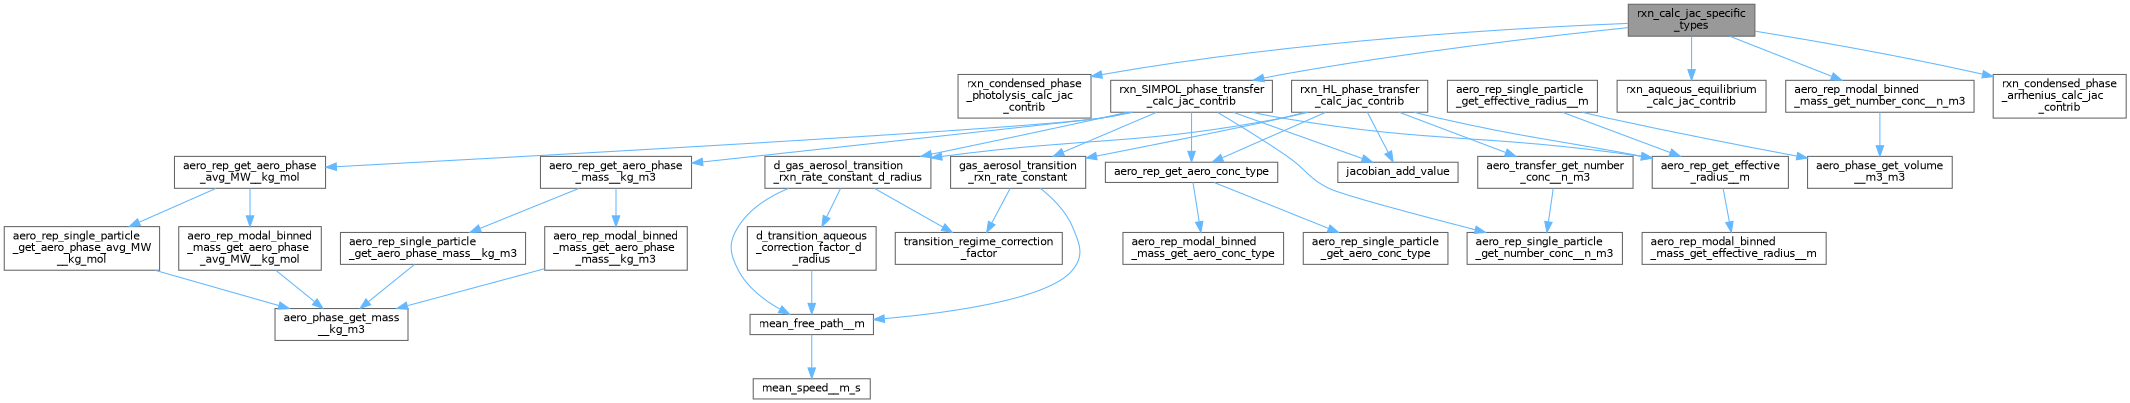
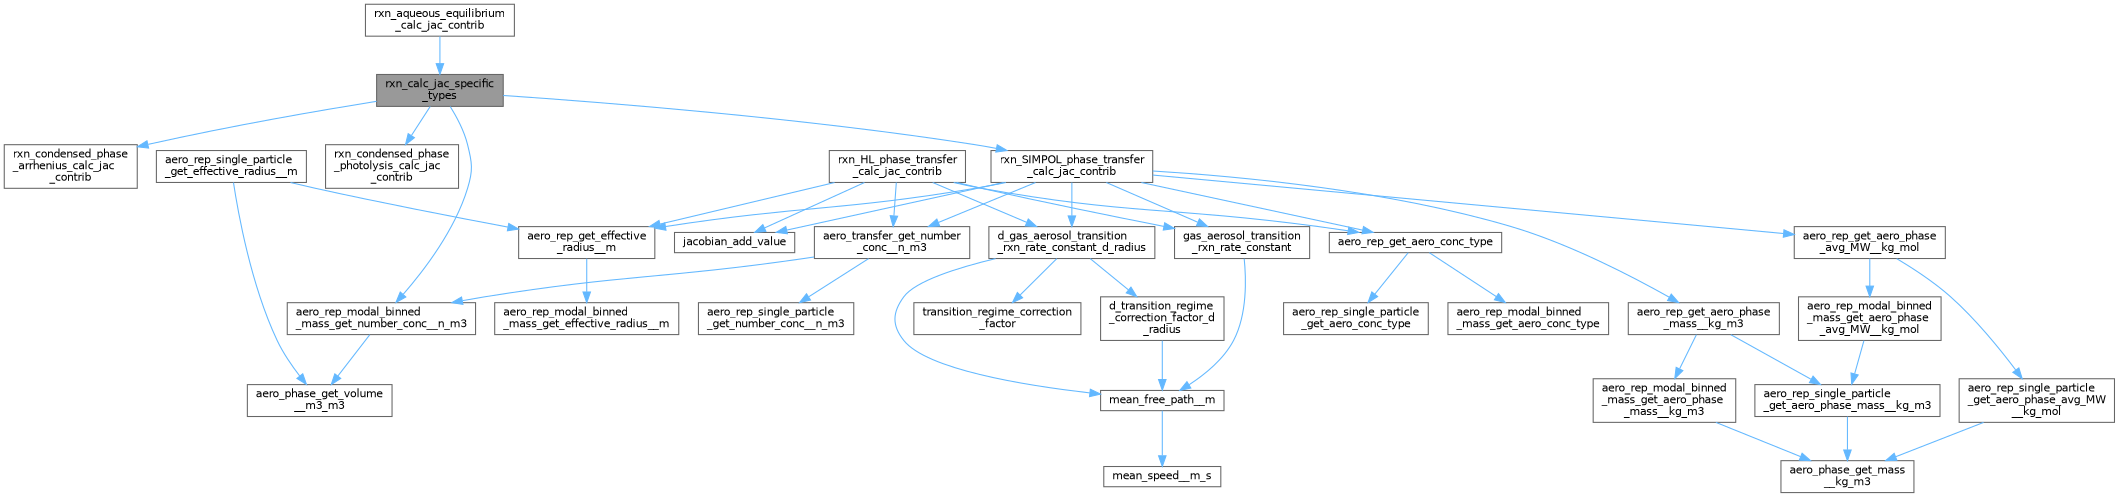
(1692, 53) -> (440, 50)
(1337, 191) -> (992, 201)
(1001, 206) -> none
(812, 248) -> (1162, 319)
none -> (638, 277)
(295, 286) -> (1859, 357)
